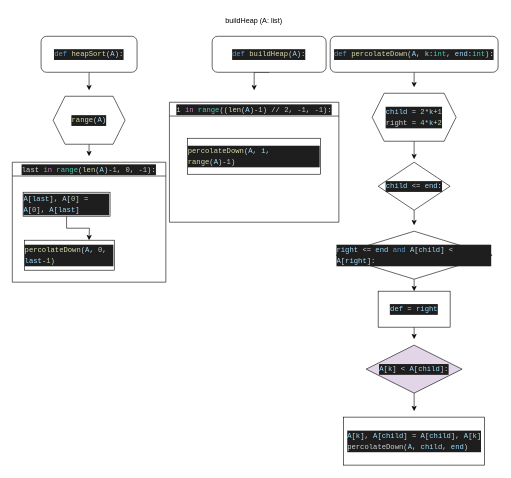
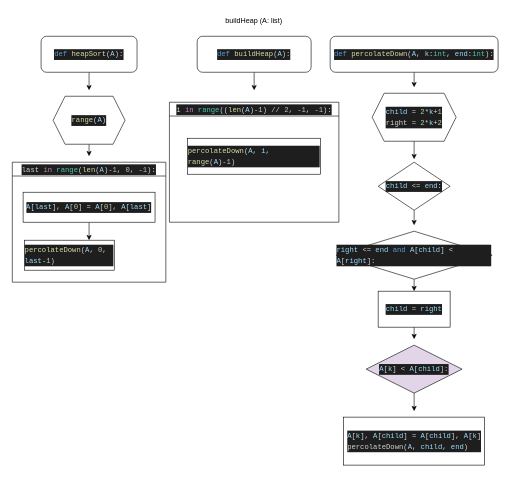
(269, 54) -> (254, 54)
(414, 117) -> (414, 117)
(67, 204) -> (89, 207)
(414, 309) -> (414, 309)
